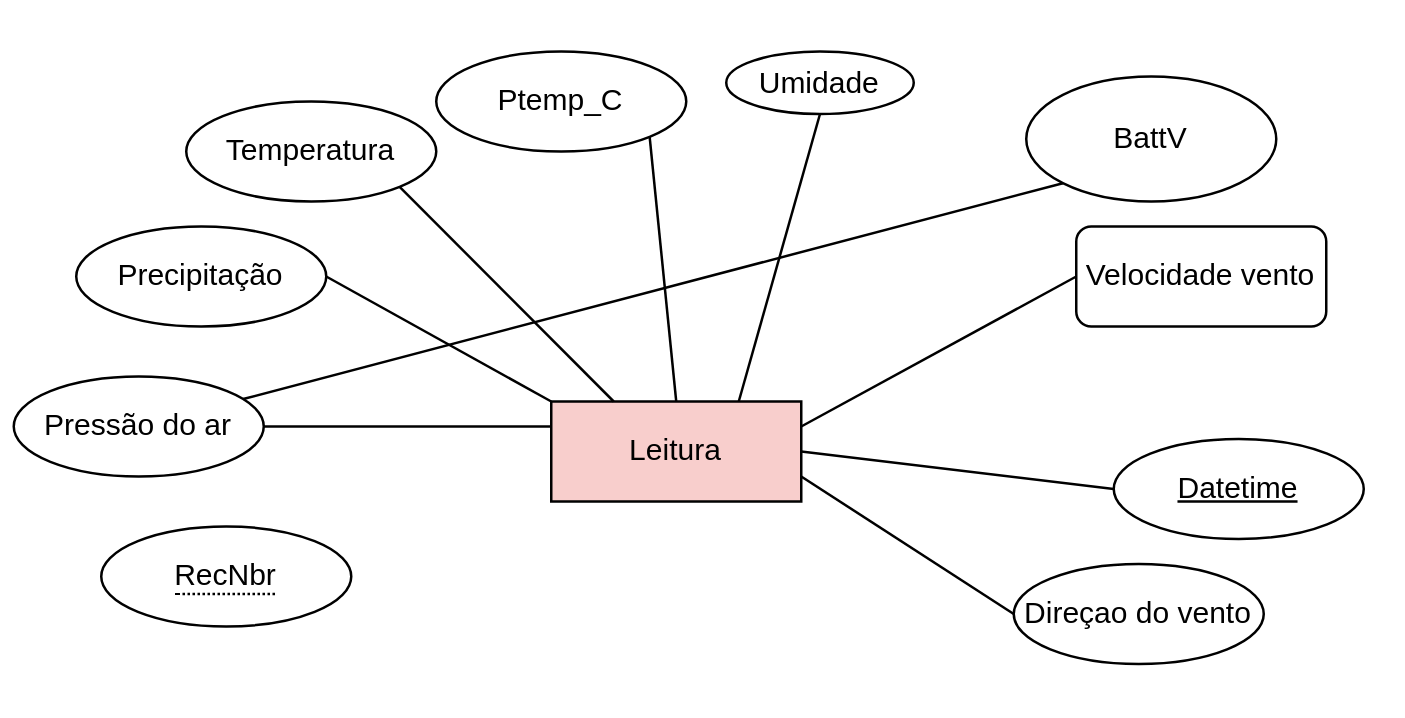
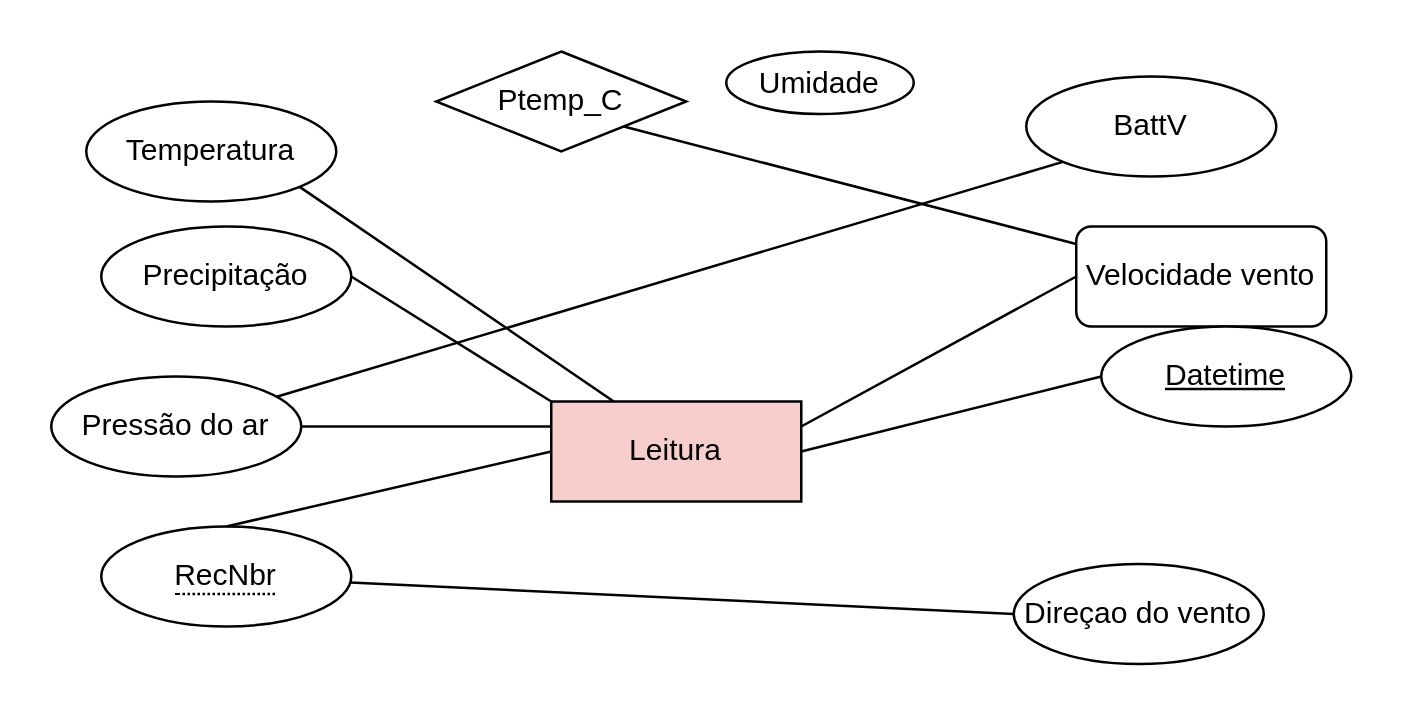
(561, 101) -> (561, 101)
(1151, 139) -> (1151, 126)
(311, 151) -> (211, 151)
(657, 206) -> (711, 149)
(201, 276) -> (226, 276)
(759, 331) -> none
(139, 426) -> (176, 426)
none -> (389, 489)
(1239, 489) -> (1226, 376)
(907, 545) -> (682, 598)
